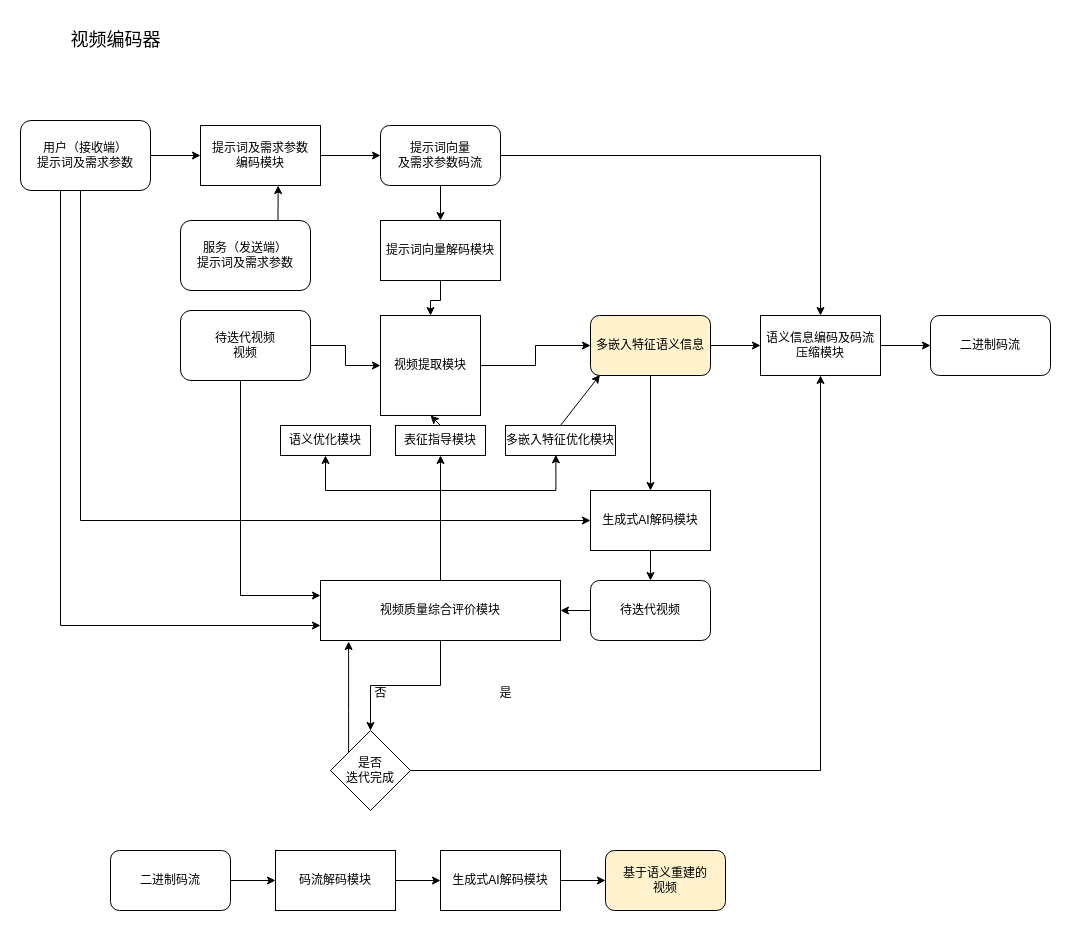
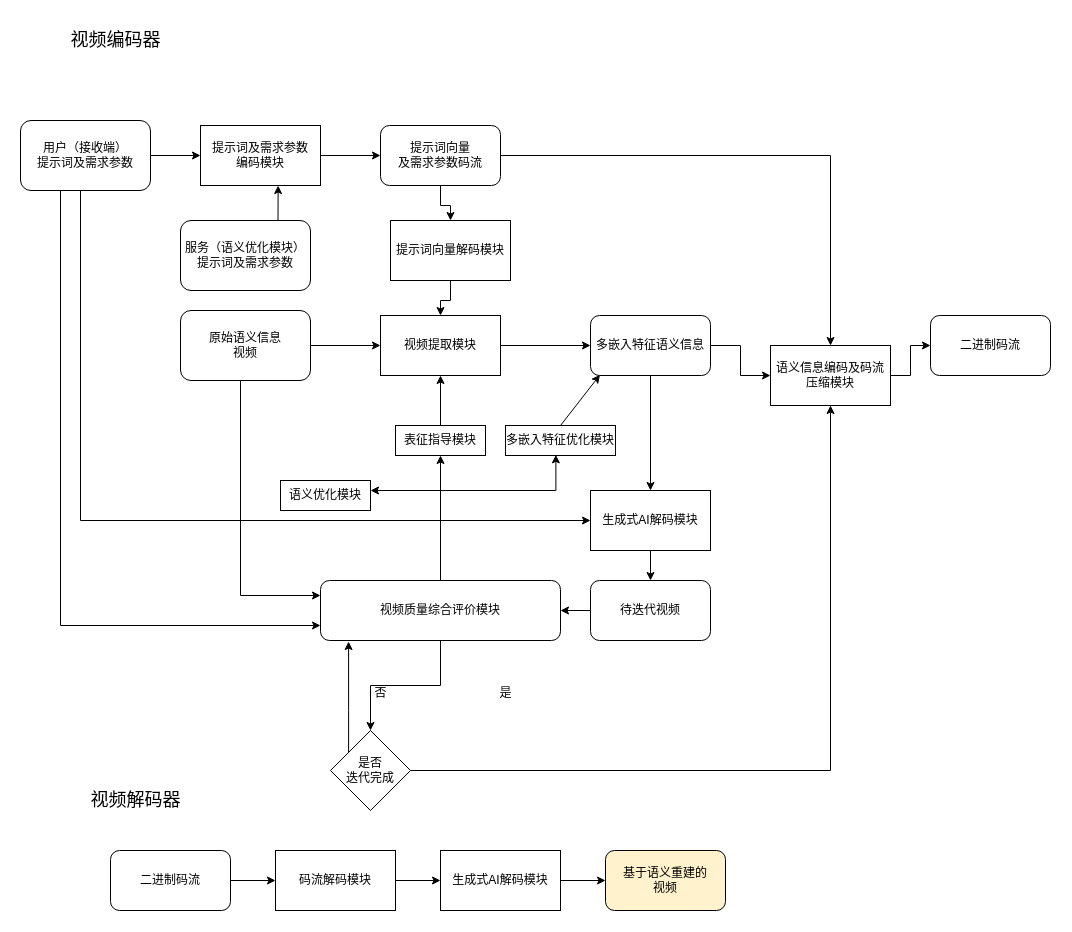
(441, 251) -> (451, 251)
(246, 256) -> (246, 256)
(246, 346) -> (246, 346)
(651, 346) -> (651, 346)
(821, 346) -> (831, 376)
(431, 366) -> (441, 346)
(326, 441) -> (326, 496)
(441, 611) -> (441, 611)
none -> (136, 801)
